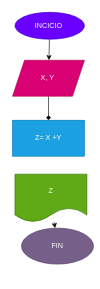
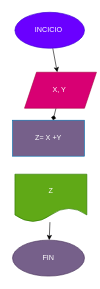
(50, 26) -> (50, 30)
(48, 78) -> (60, 90)
(48, 138) -> (48, 138)
(57, 246) -> (48, 258)
